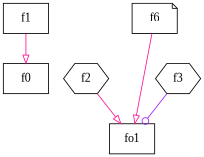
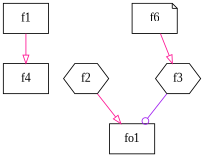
(144, 74) -> (165, 45)
(26, 79) -> (26, 79)
